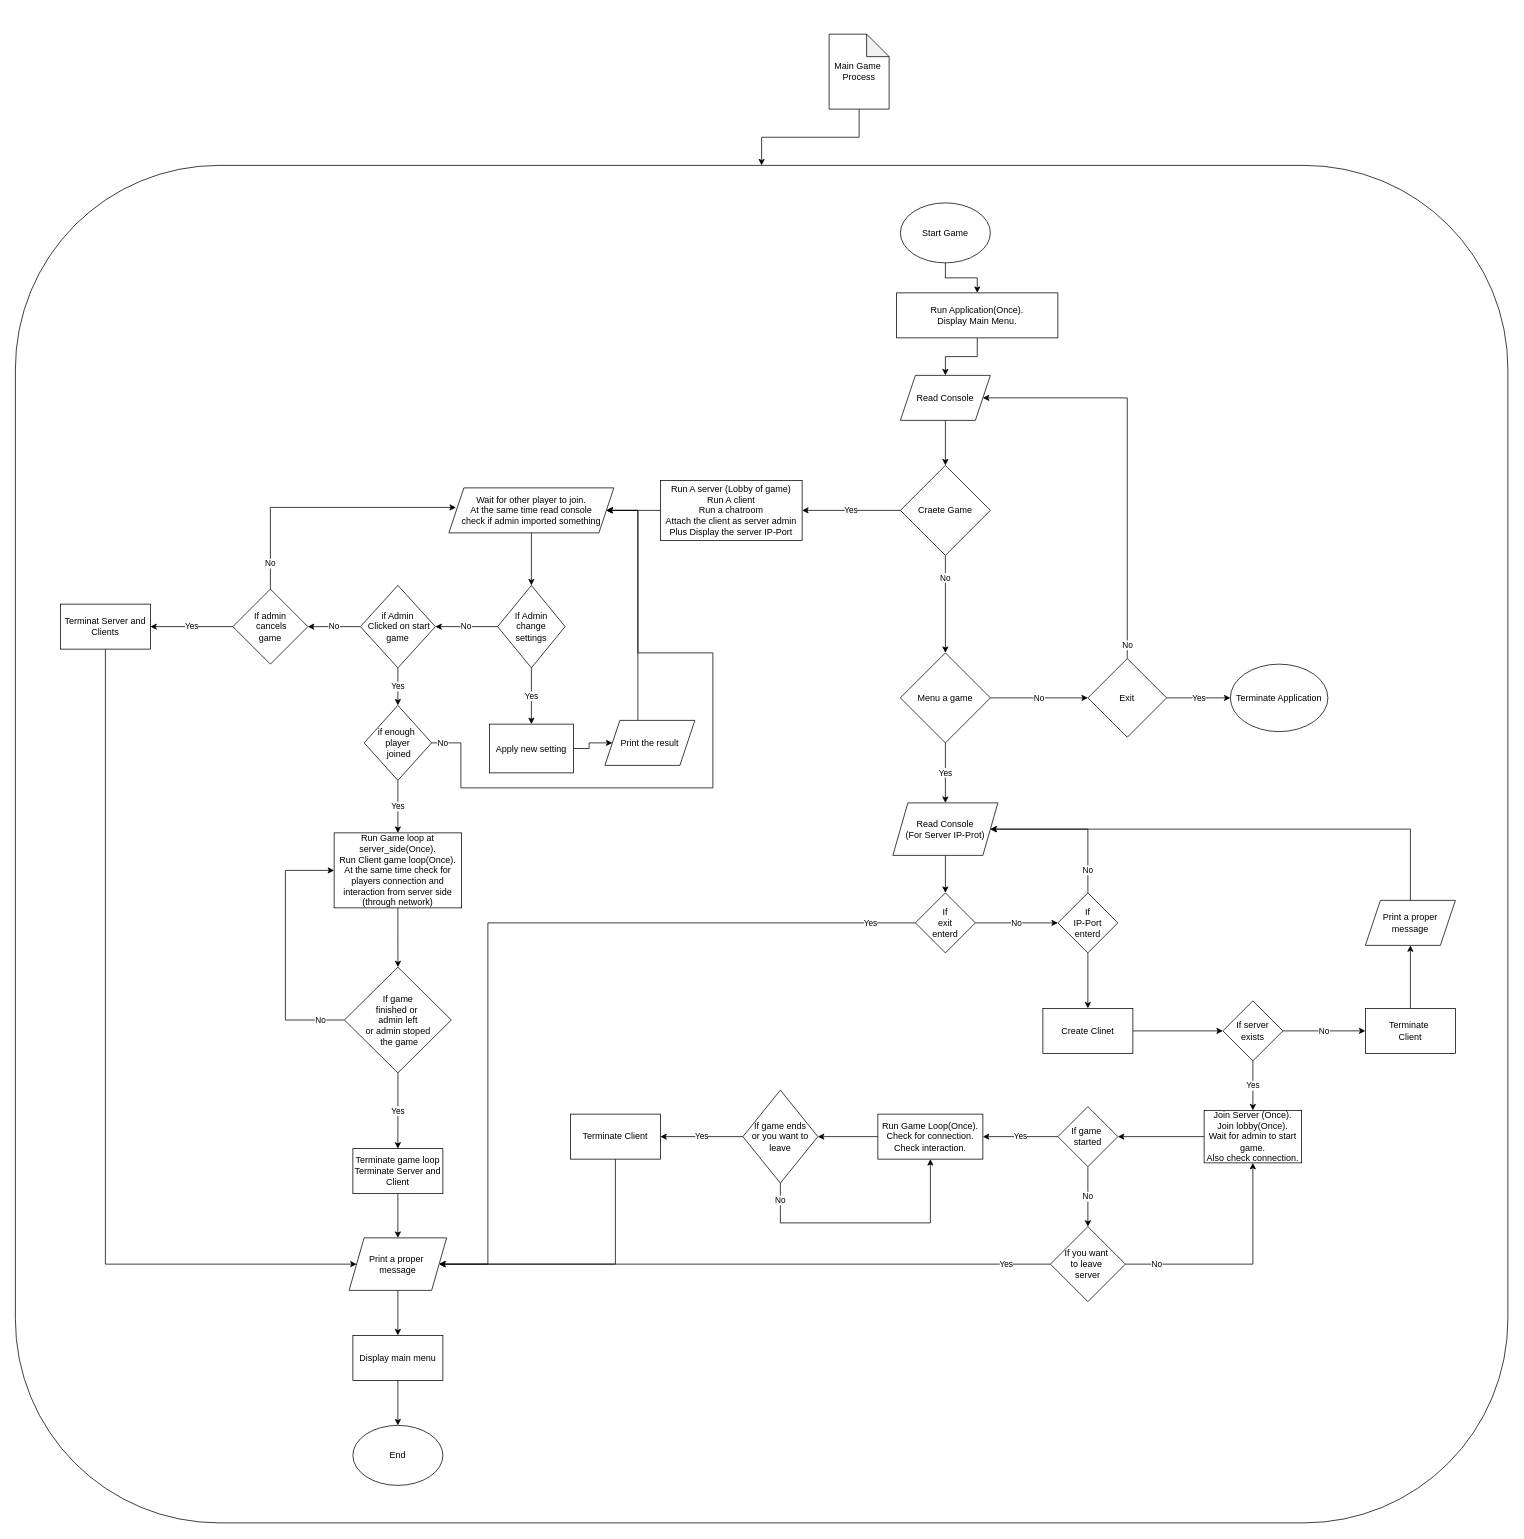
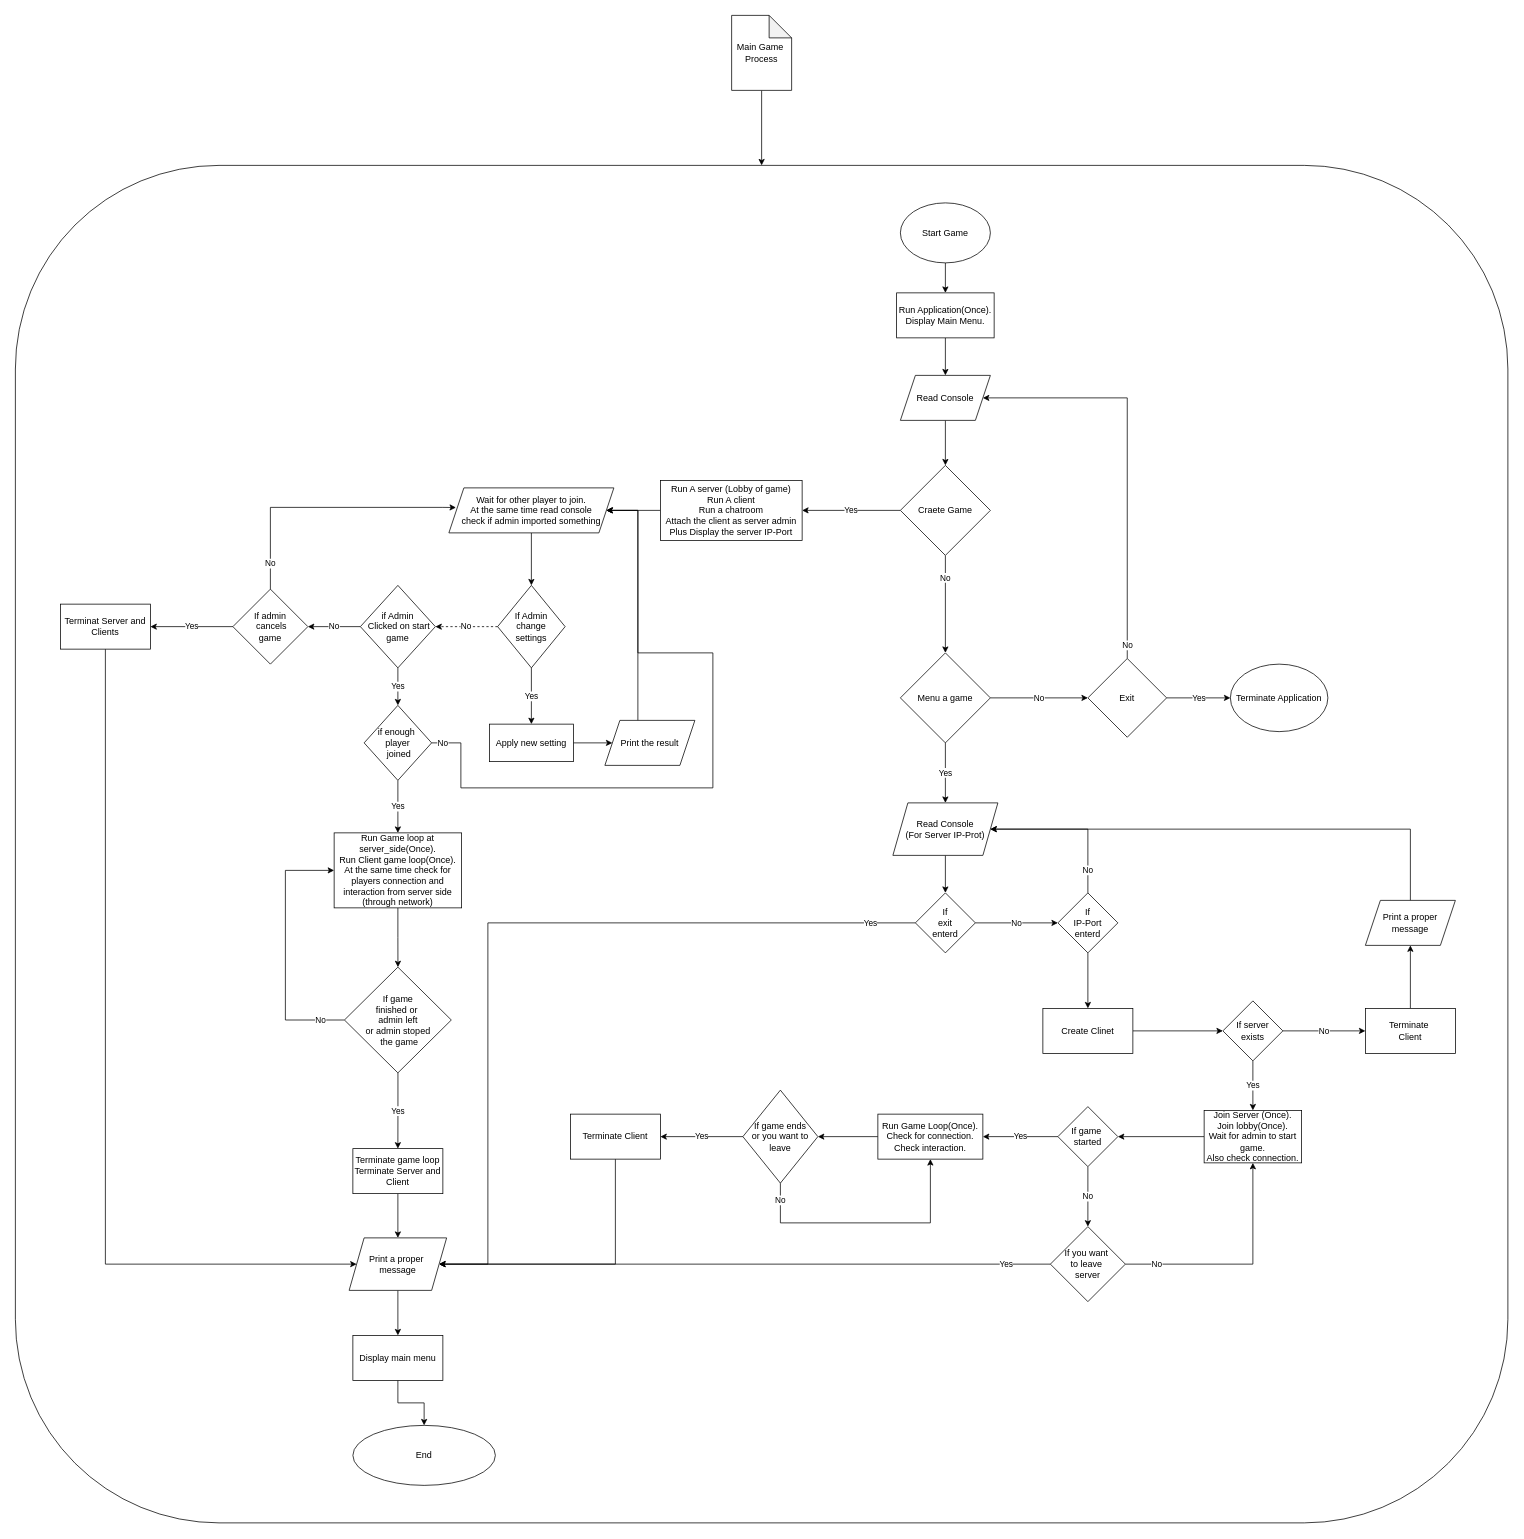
(859, 72) -> (762, 53)
(977, 315) -> (945, 315)
(484, 627) -> (484, 627)
(531, 749) -> (531, 743)
(398, 1455) -> (424, 1455)
